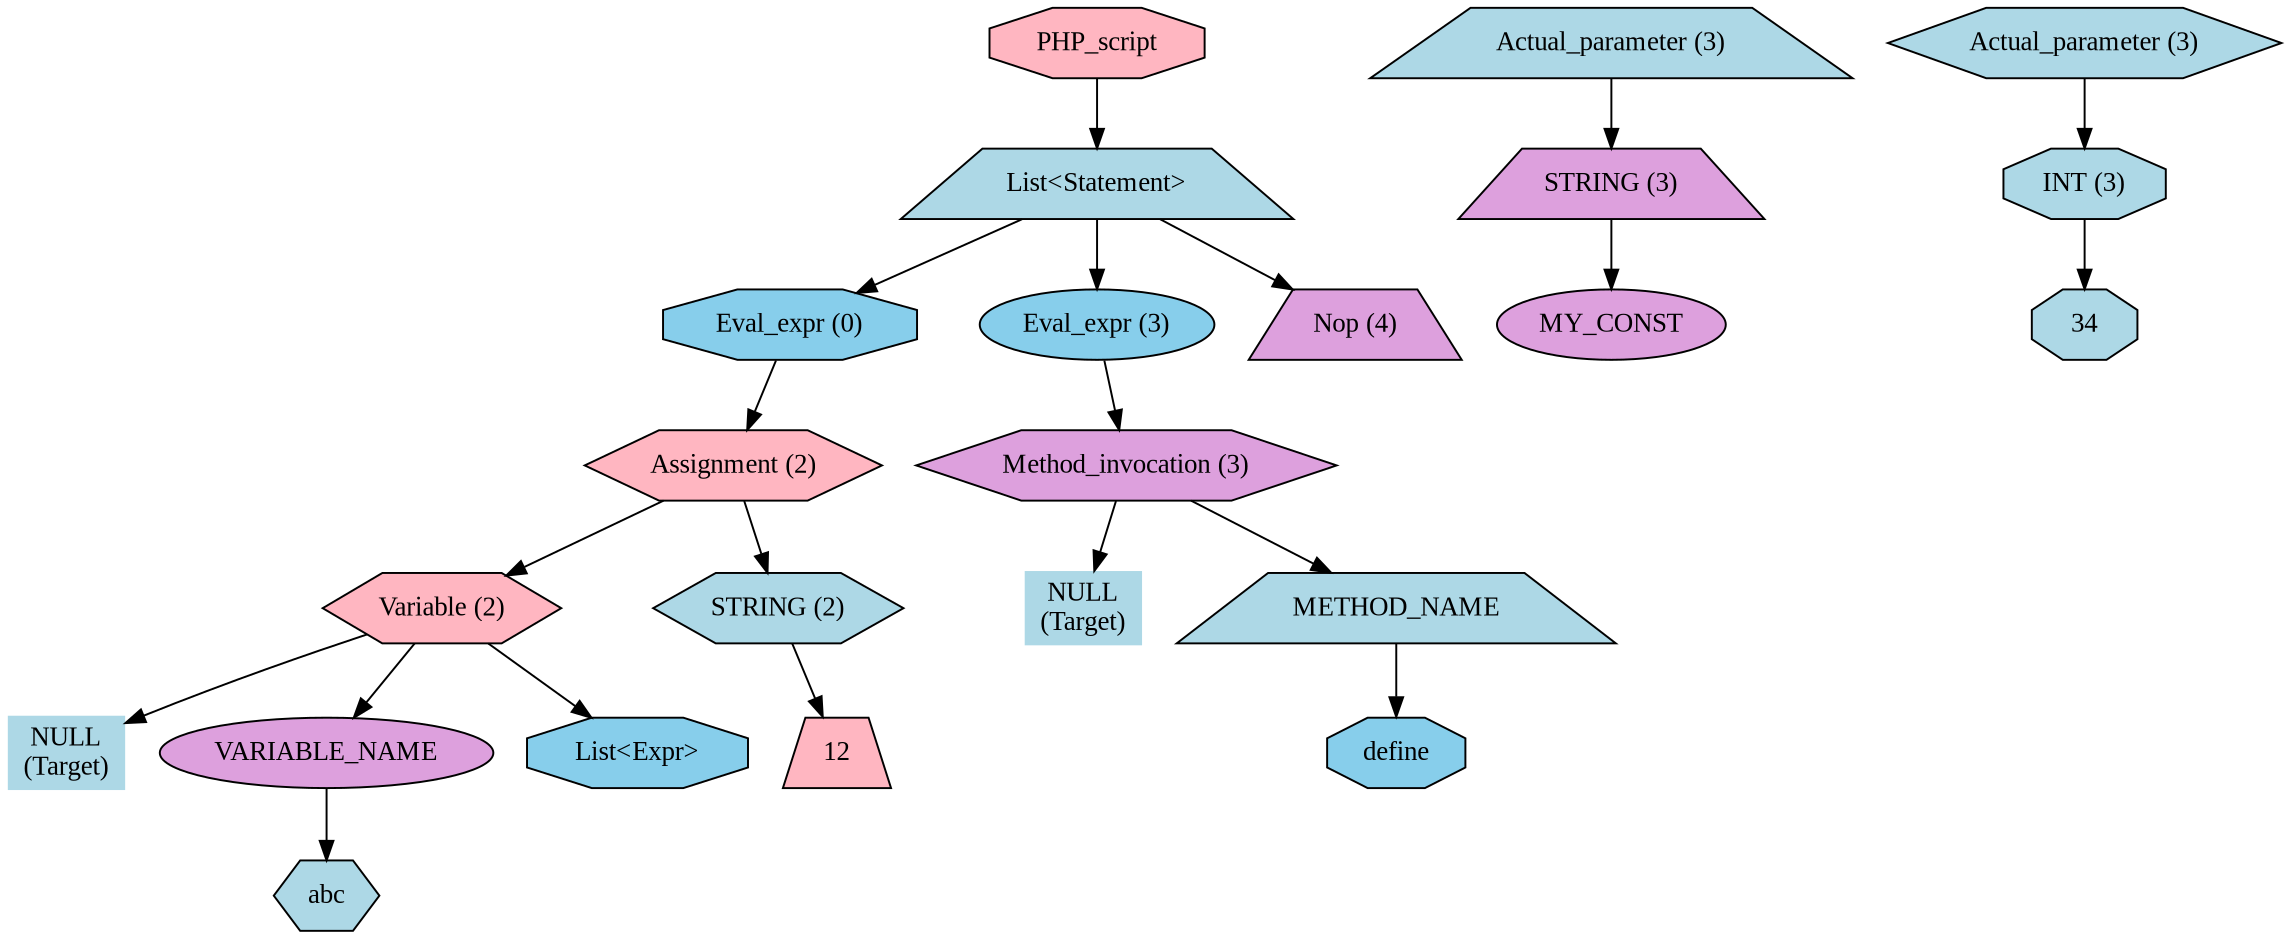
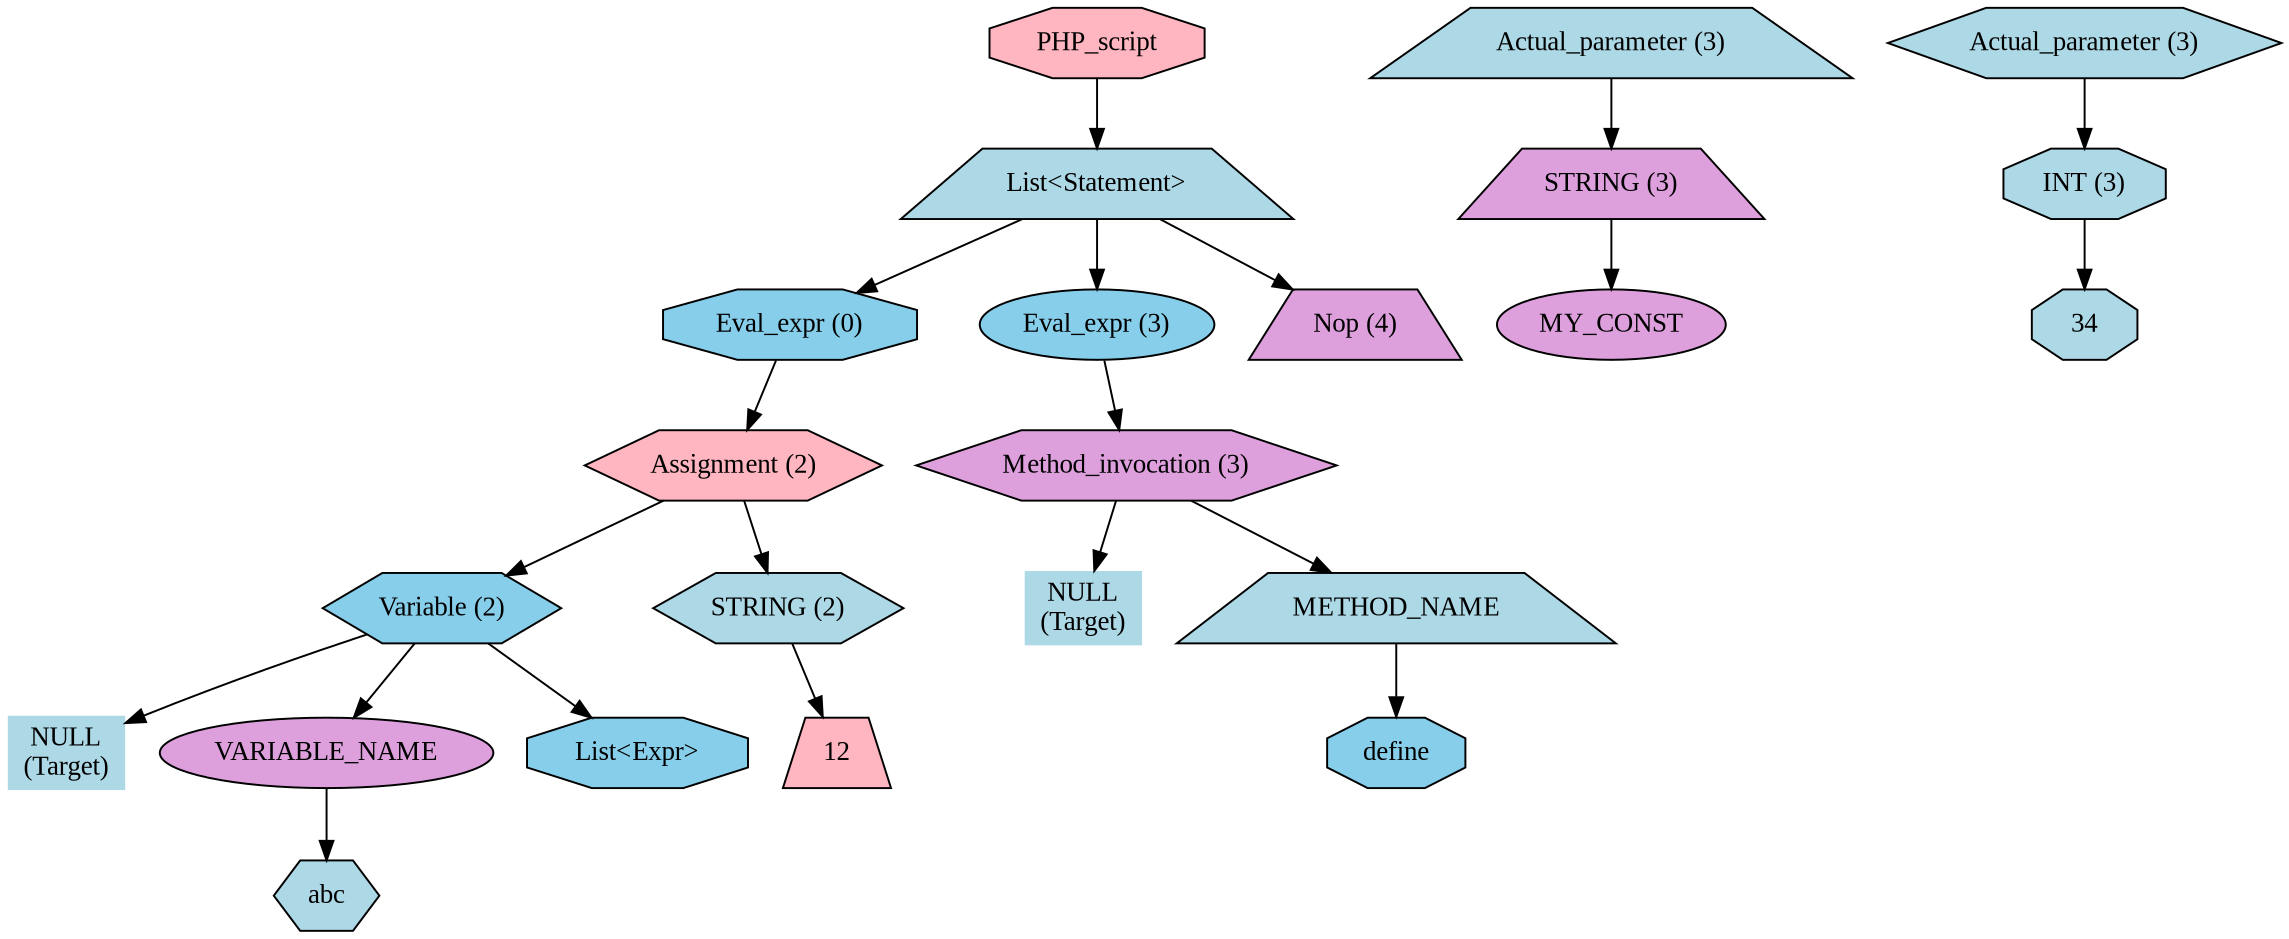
(442, 608) -> (442, 608)
